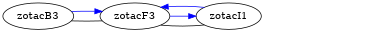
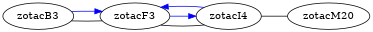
(229, 16) -> (229, 16)
none -> (329, 16)
